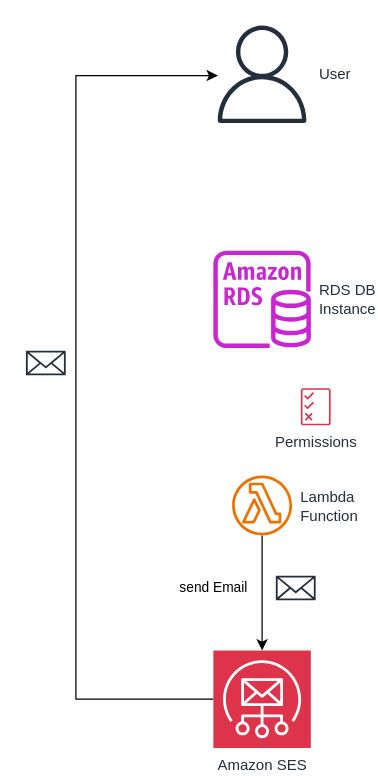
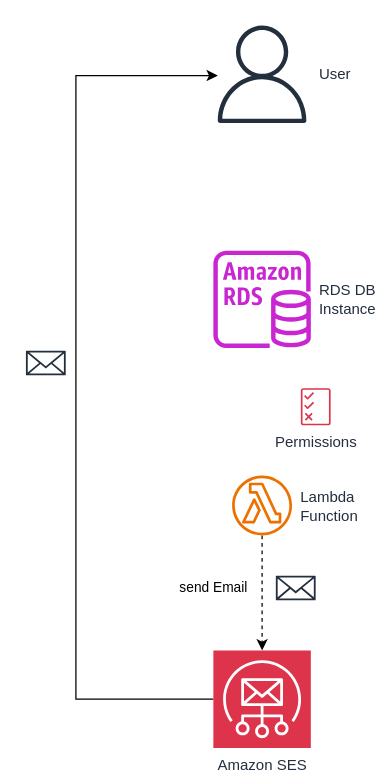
(262, 589) -> (262, 589)
